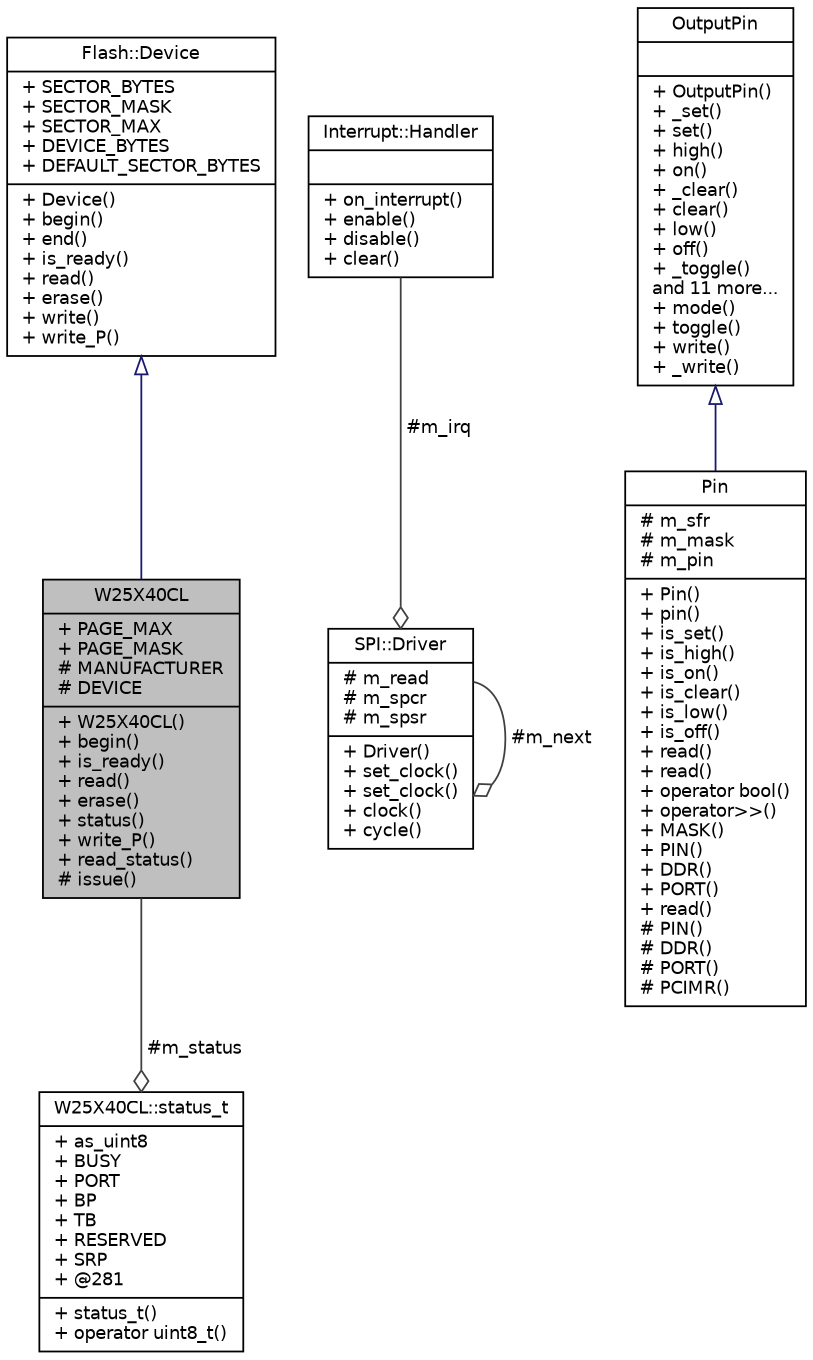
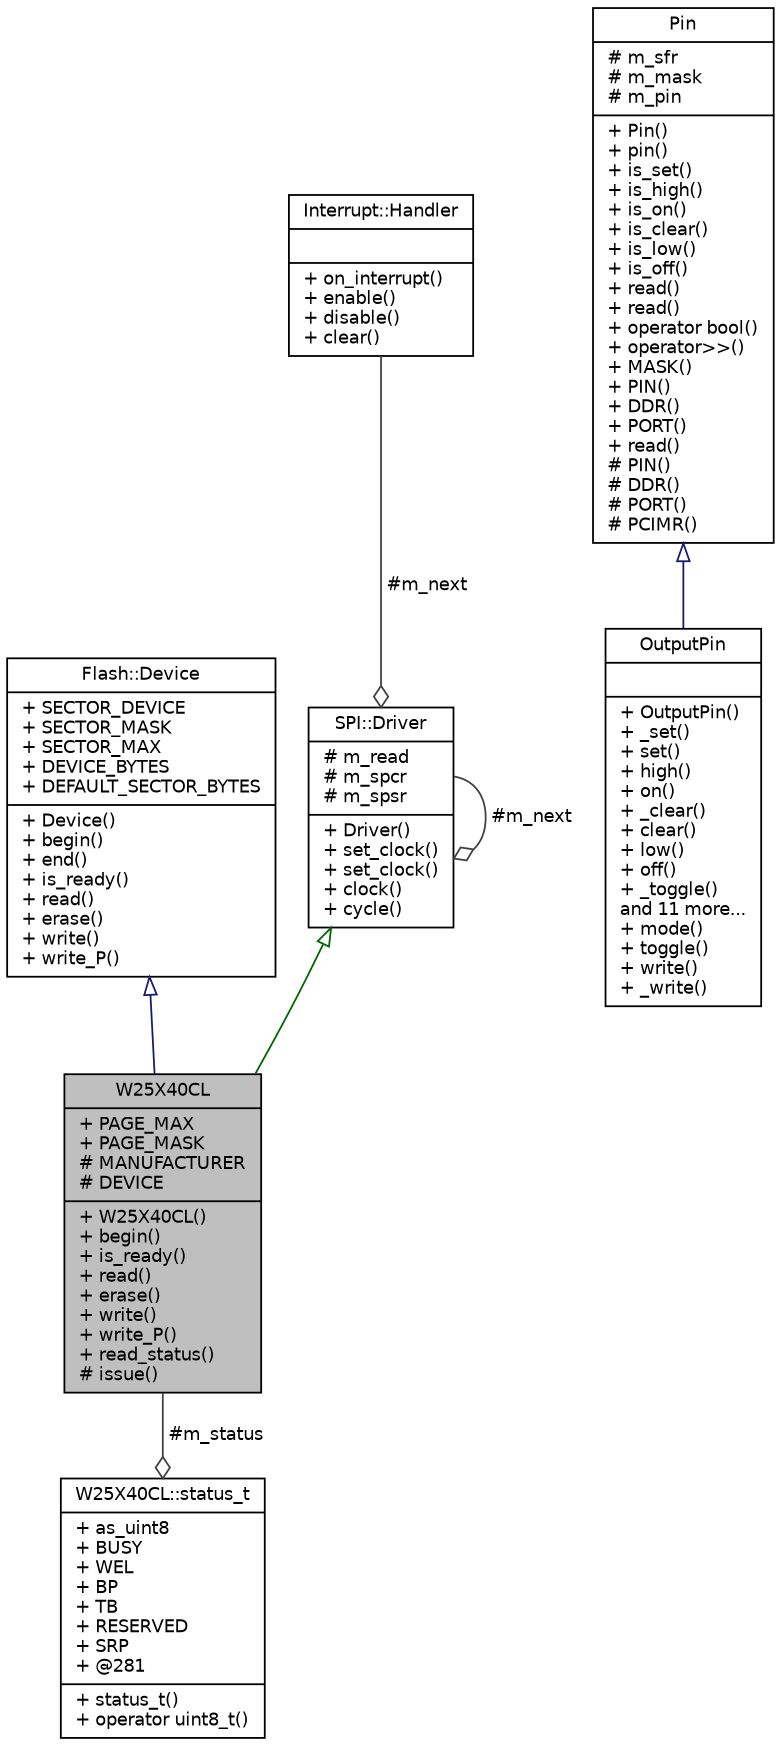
(98, 88) -> (104, 708)
(436, 428) -> (425, 586)
(716, 438) -> (683, 595)
(101, 821) -> (118, 1316)
none -> (290, 1010)
(87, 1182) -> (105, 1568)
